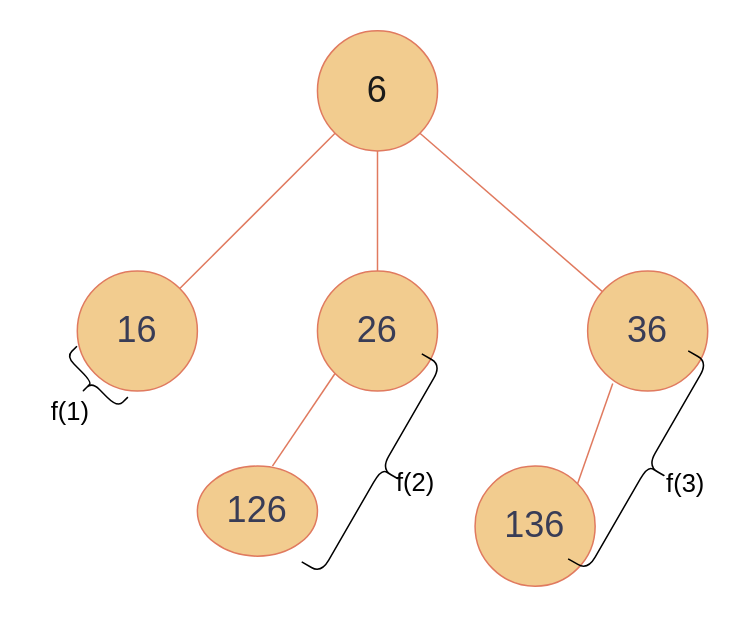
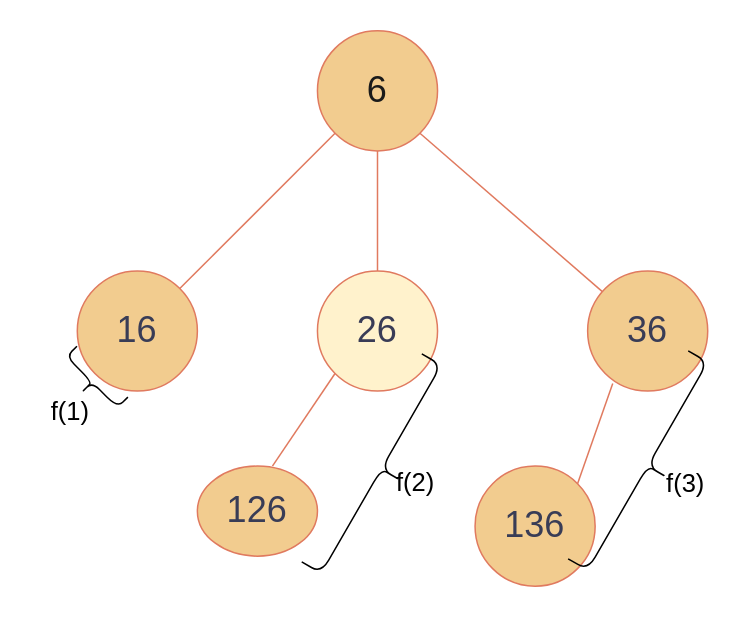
(377, 331) -> (377, 331)
